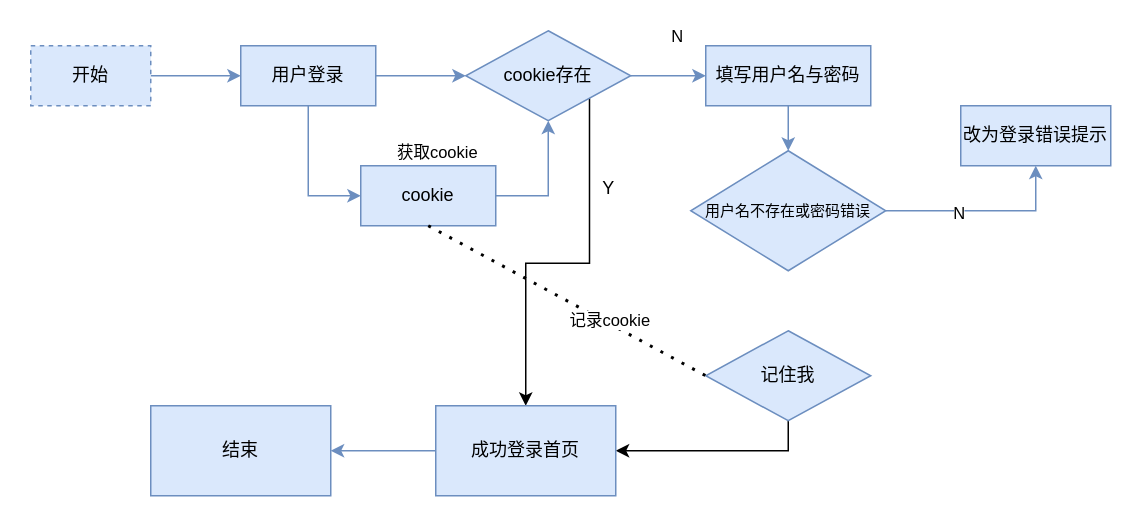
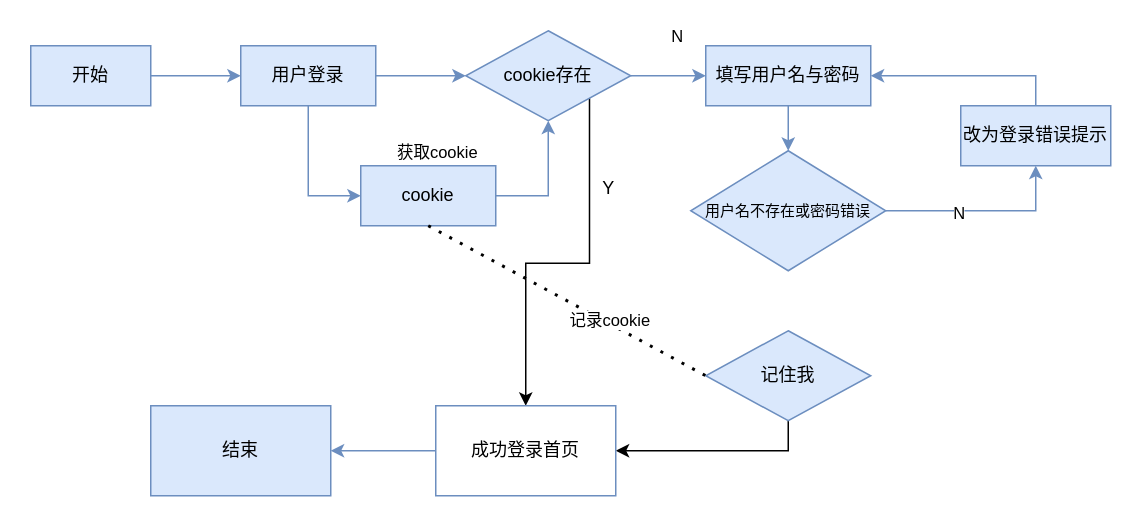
(91, 76) -> (91, 76)
none -> (974, 76)
(526, 451) -> (526, 451)
